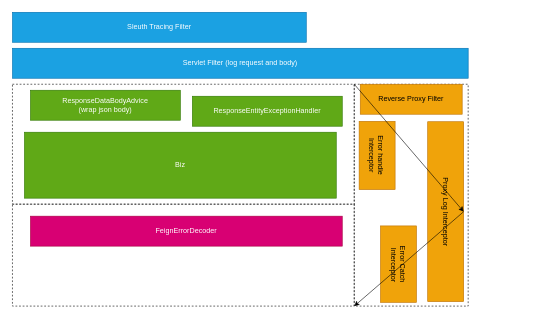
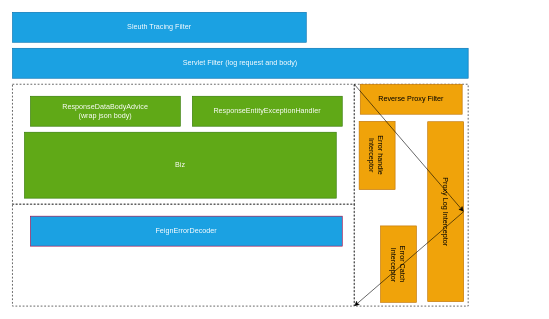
(105, 105) -> (105, 111)
(186, 231) -> (186, 231)
